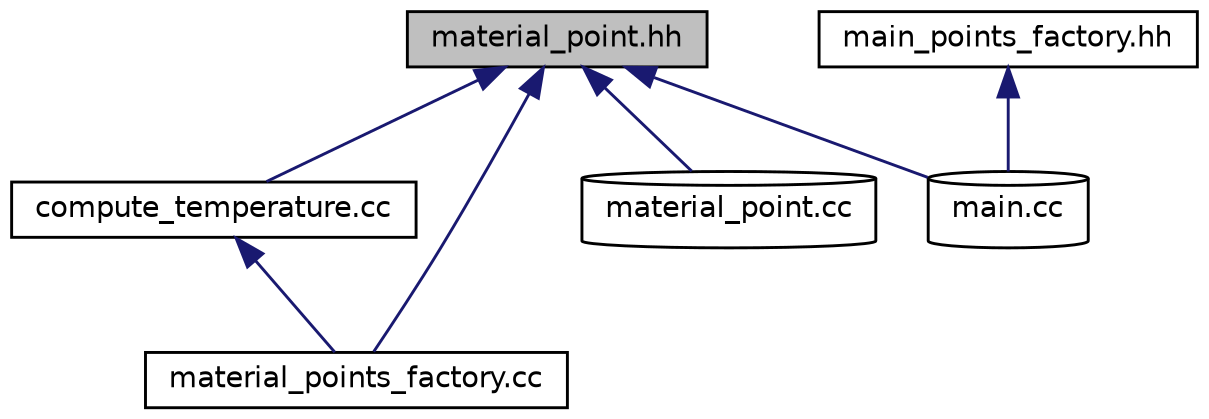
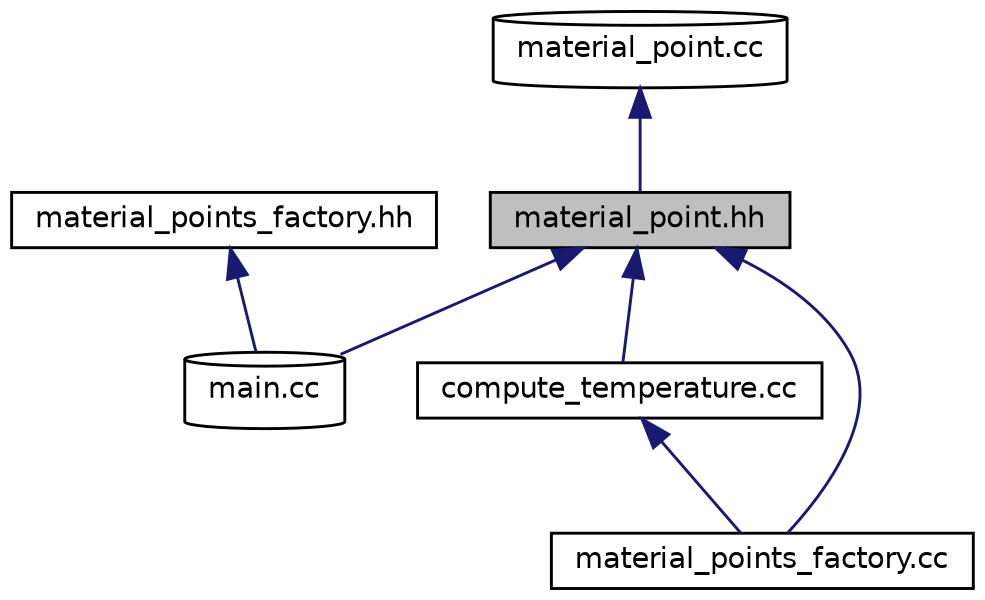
(1008, 39) -> (224, 220)
(648, 129) -> (640, 155)
